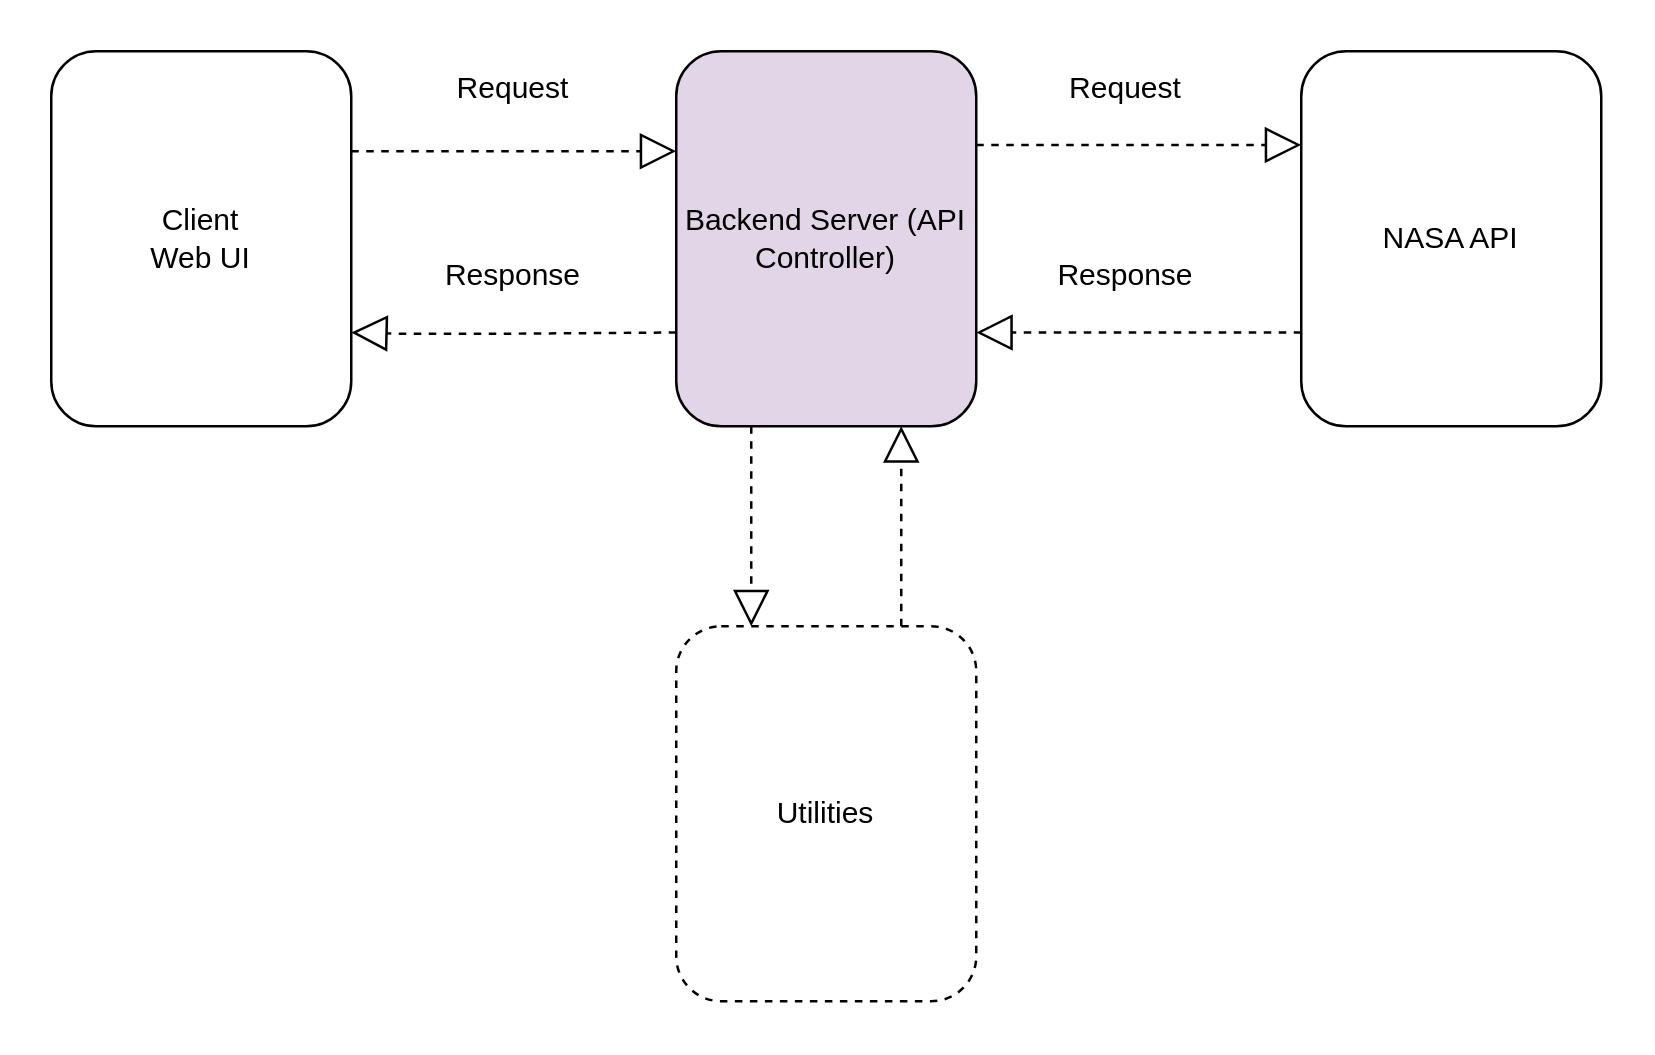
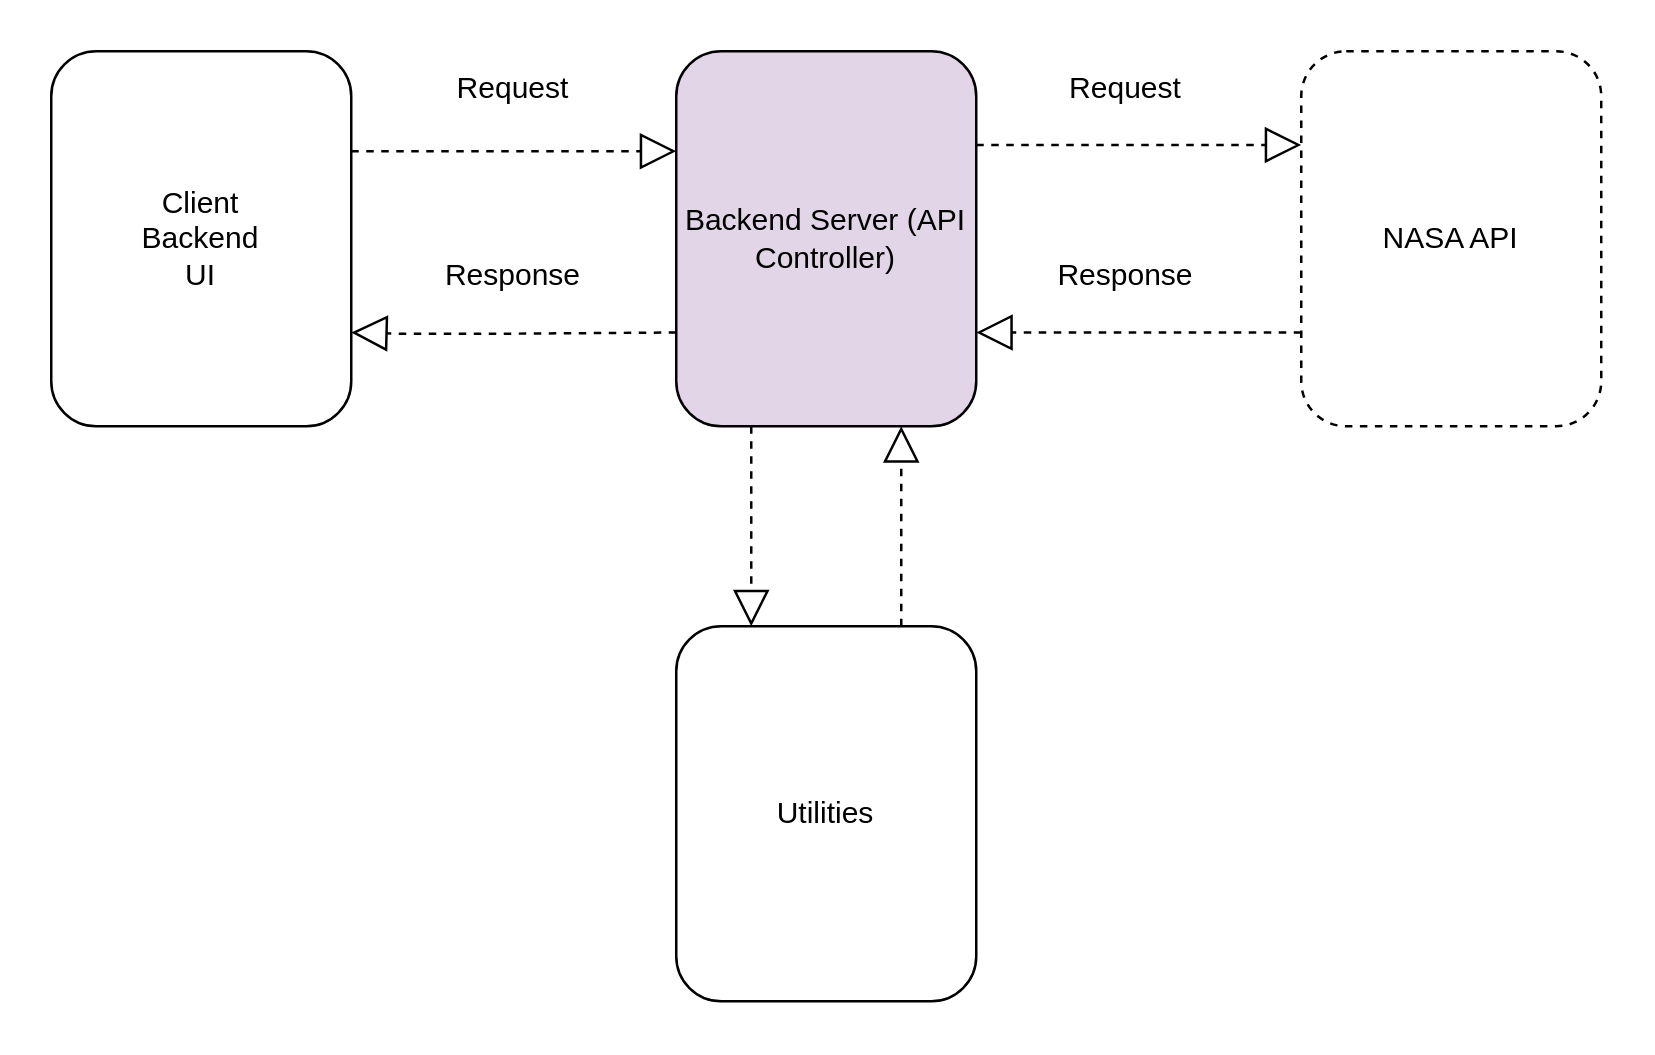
(201, 239) -> (201, 239)
(1451, 239) -> (1451, 239)
(826, 814) -> (826, 814)
